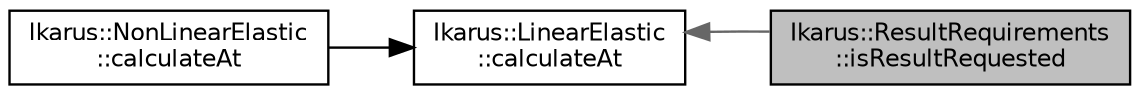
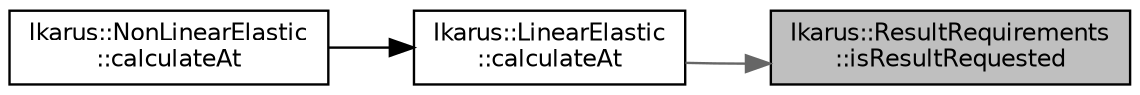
(740, 32) -> (716, 63)
